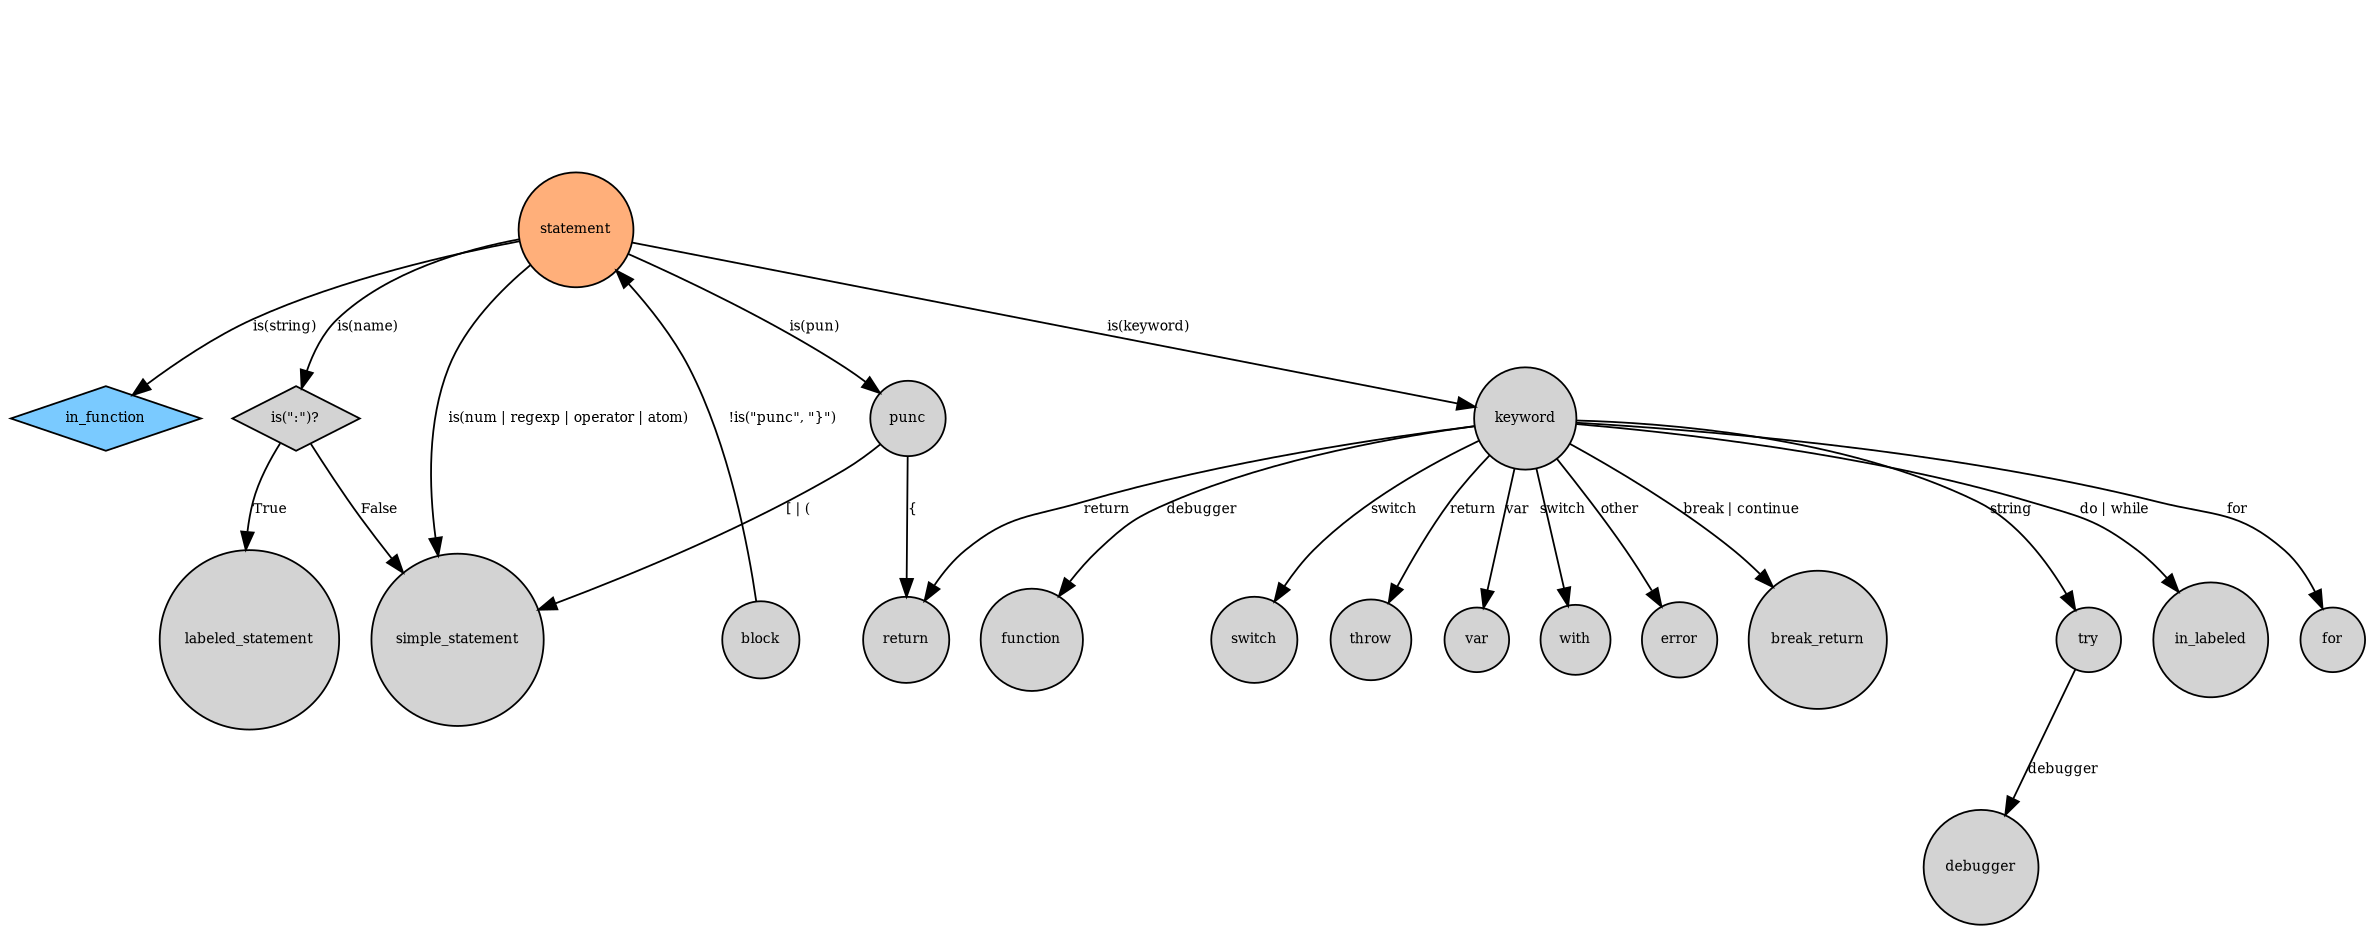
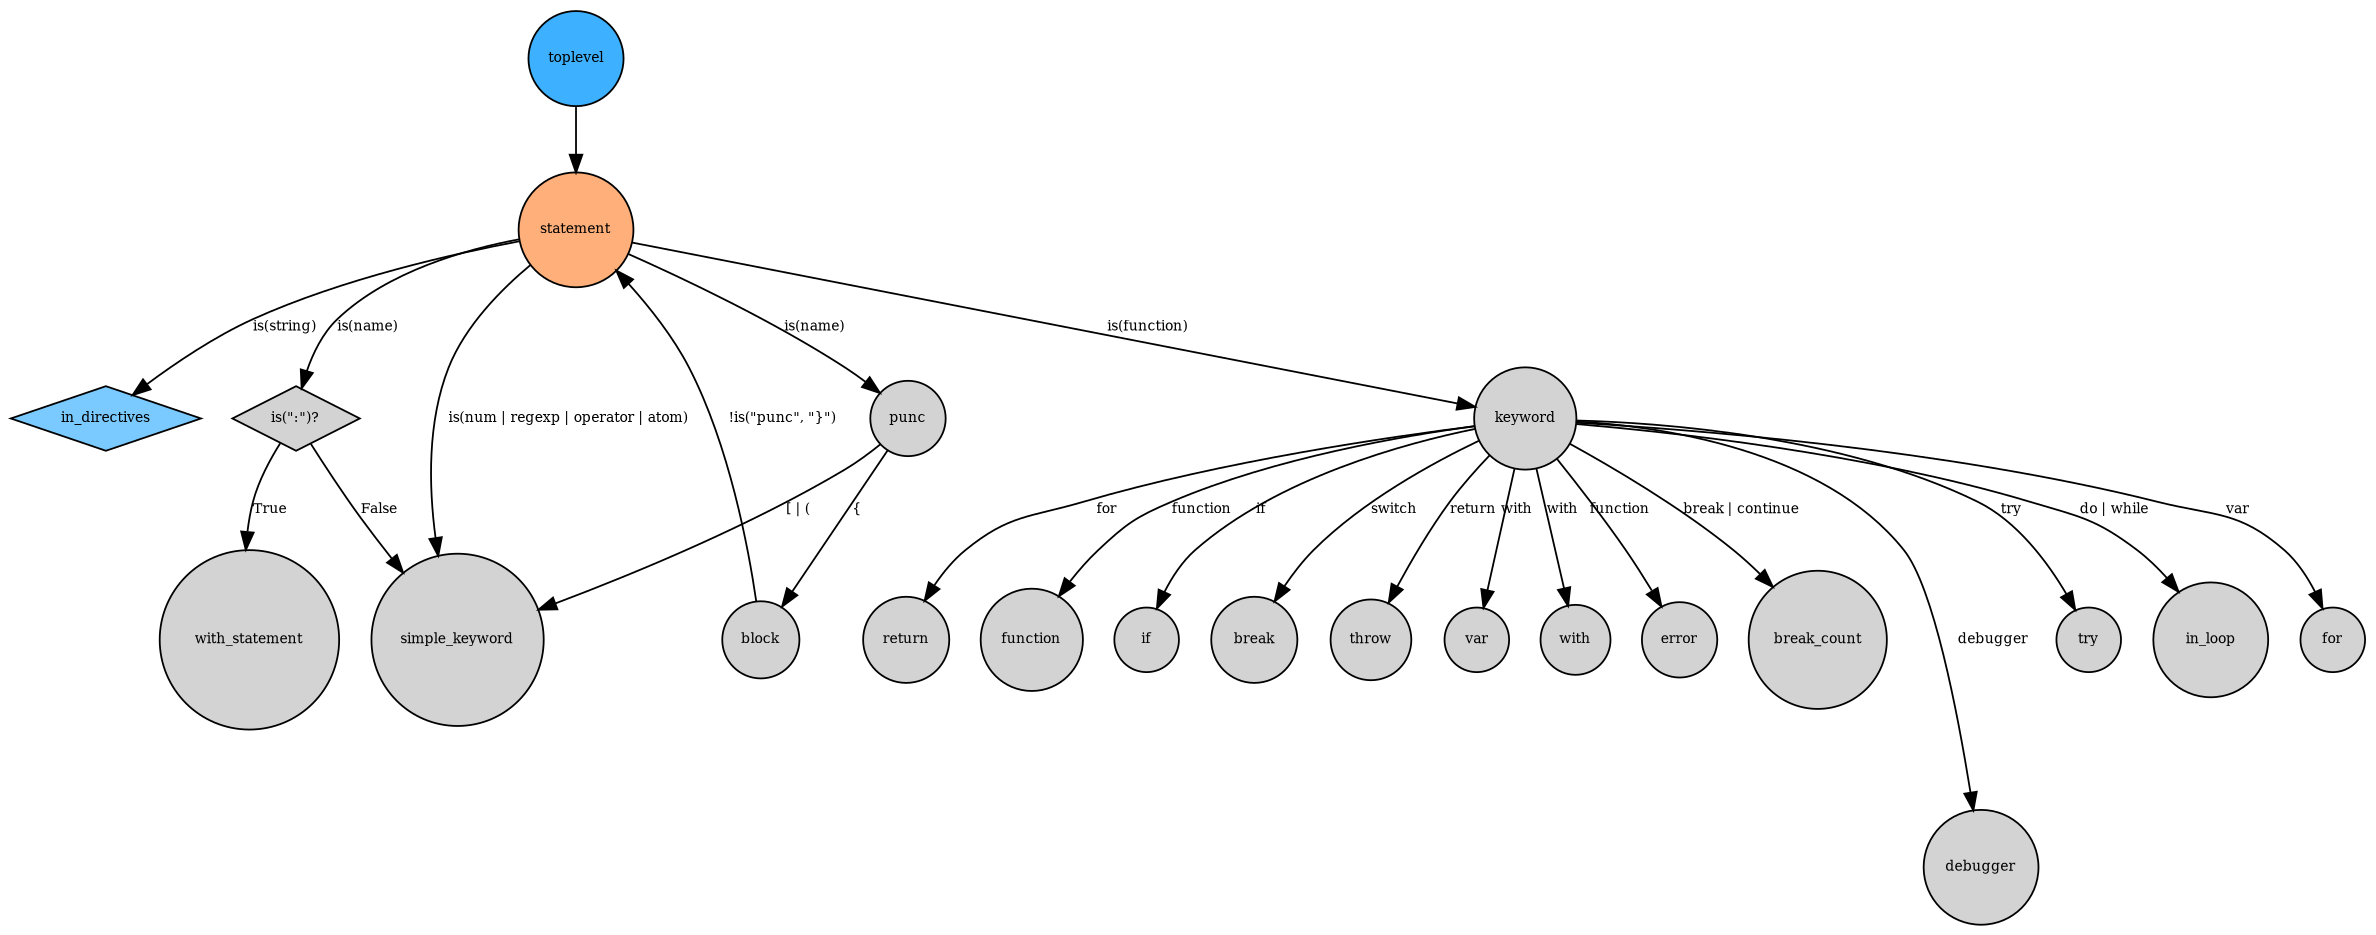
none -> (576, 59)
(815, 327) -> (815, 327)
(1148, 327) -> (1148, 327)
(106, 418) -> (106, 418)
(1107, 510) -> (1107, 510)
(1202, 510) -> (1202, 510)
(1517, 510) -> (1517, 510)
(1563, 510) -> (1563, 510)
(1620, 510) -> (1620, 510)
(2012, 510) -> (2012, 510)
(2238, 510) -> (2238, 510)
(907, 517) -> (840, 521)
(249, 640) -> (249, 640)
(458, 640) -> (458, 640)
none -> (1147, 640)
(1254, 640) -> (1254, 640)
(1818, 640) -> (1818, 640)
(2211, 640) -> (2211, 640)
(2044, 734) -> (1865, 512)
